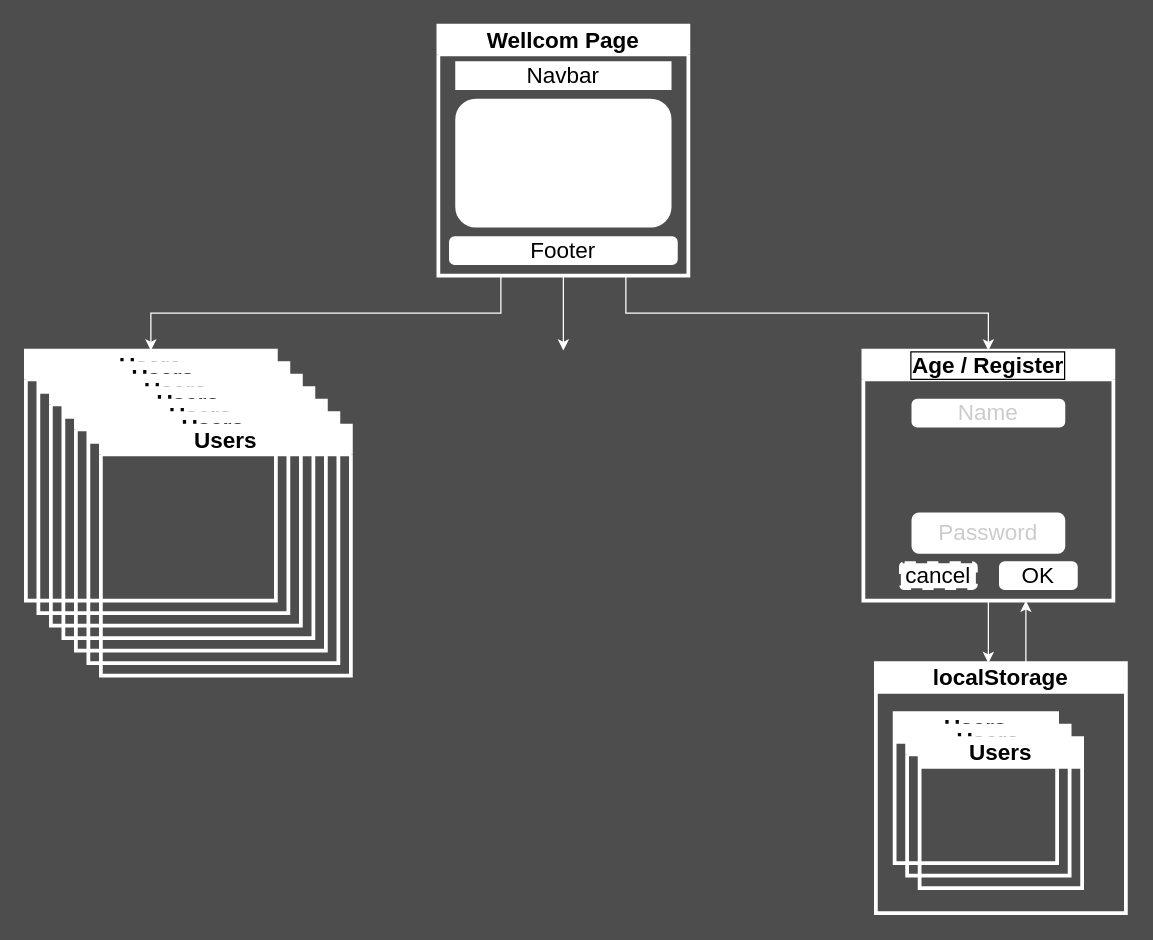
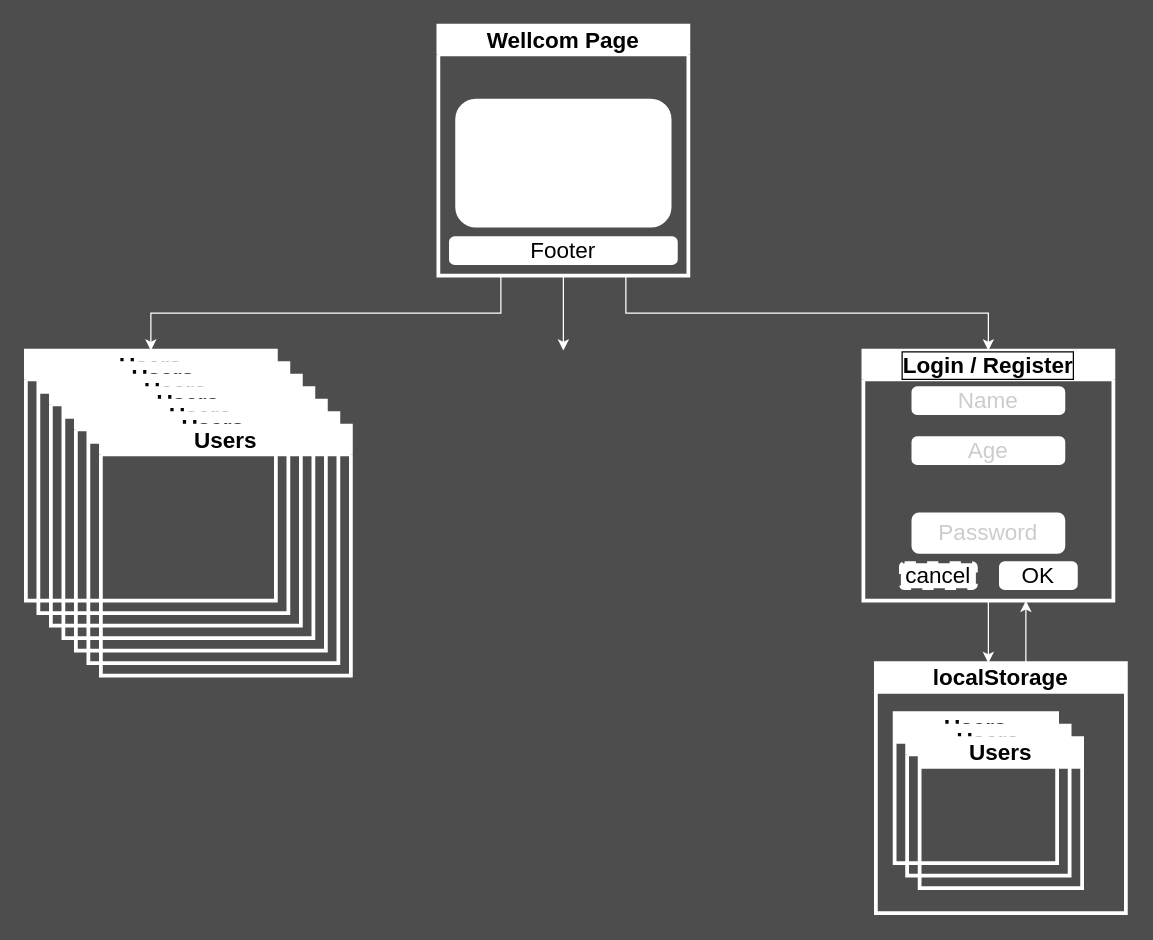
(563, 76) -> none
(988, 366) -> (988, 366)
(988, 413) -> (988, 401)
none -> (988, 451)
